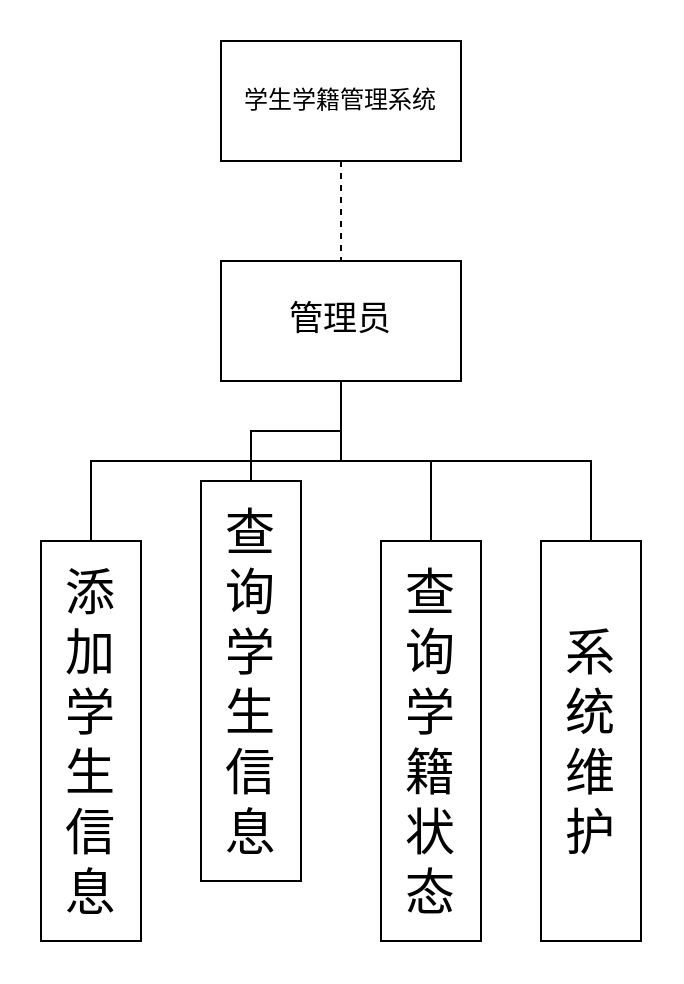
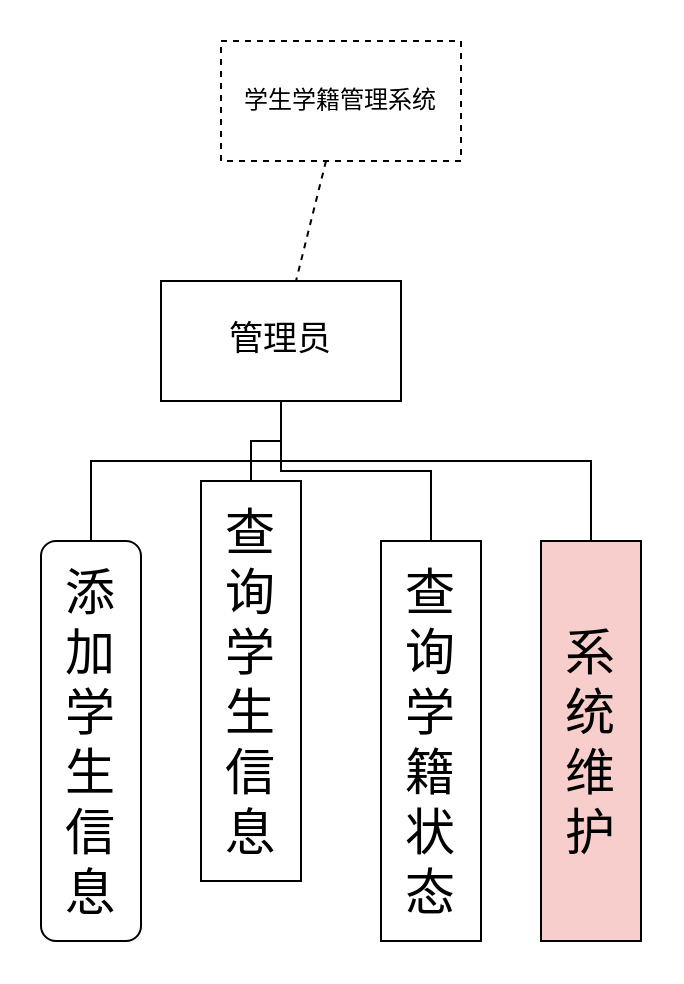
(341, 101) -> (341, 101)
(341, 321) -> (281, 341)
(91, 741) -> (91, 741)
(591, 741) -> (591, 741)
